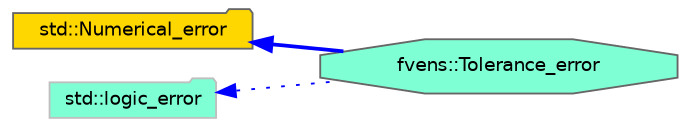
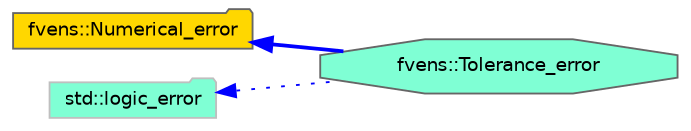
(133, 31) -> (133, 31)
